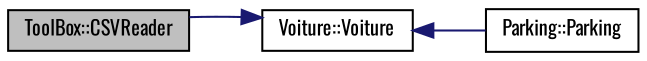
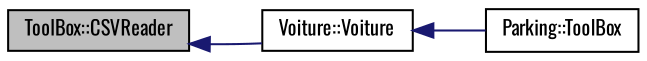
(215, 17) -> (236, 44)
(562, 30) -> (562, 30)
